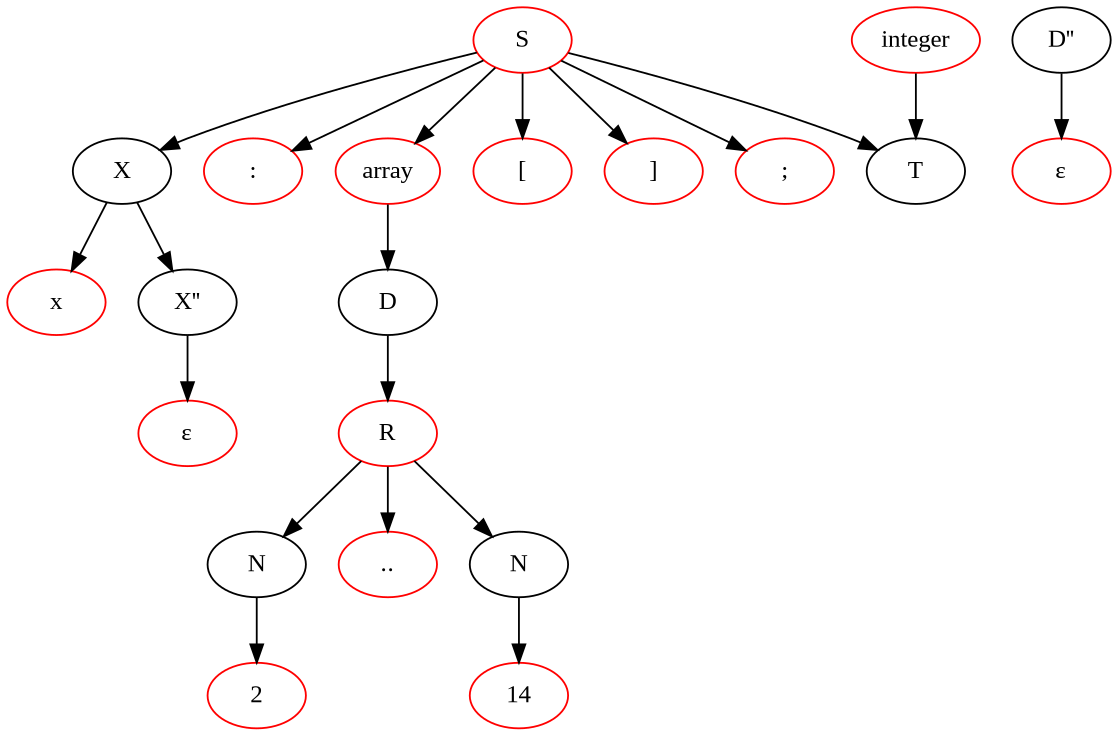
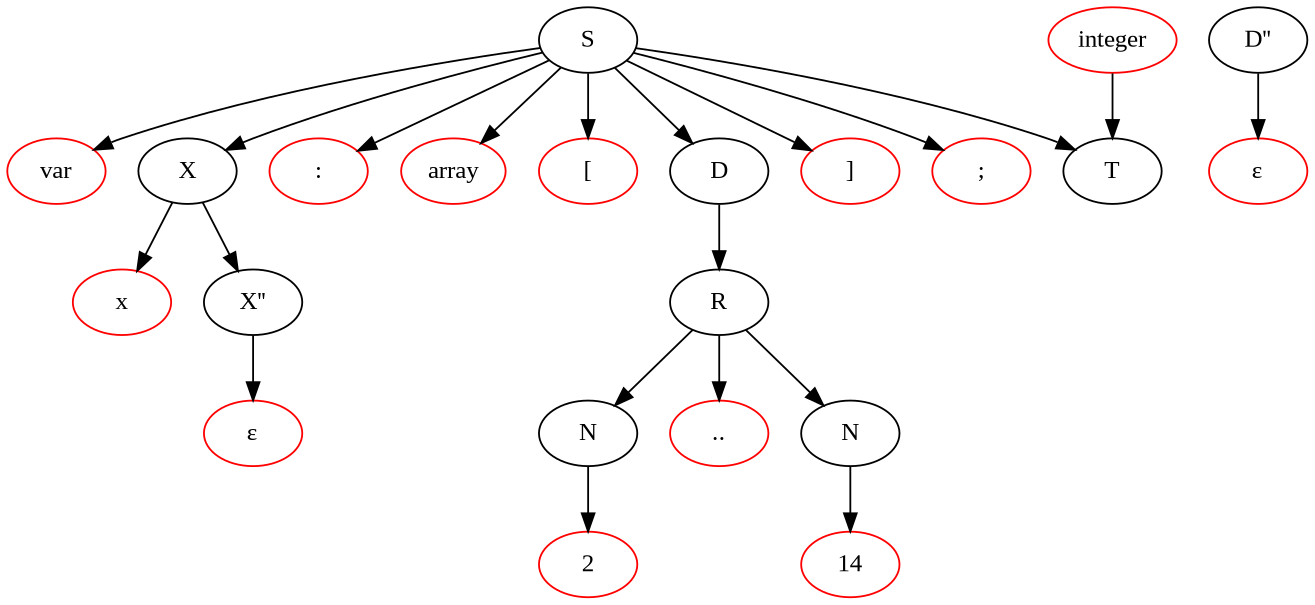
(523, 40) -> (588, 40)
none -> (56, 171)
(388, 228) -> (647, 99)
(388, 433) -> (719, 302)
